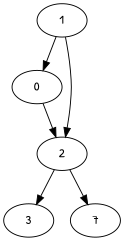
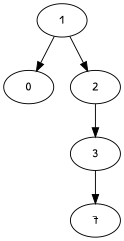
(48, 116) -> none
(77, 183) -> (95, 183)
